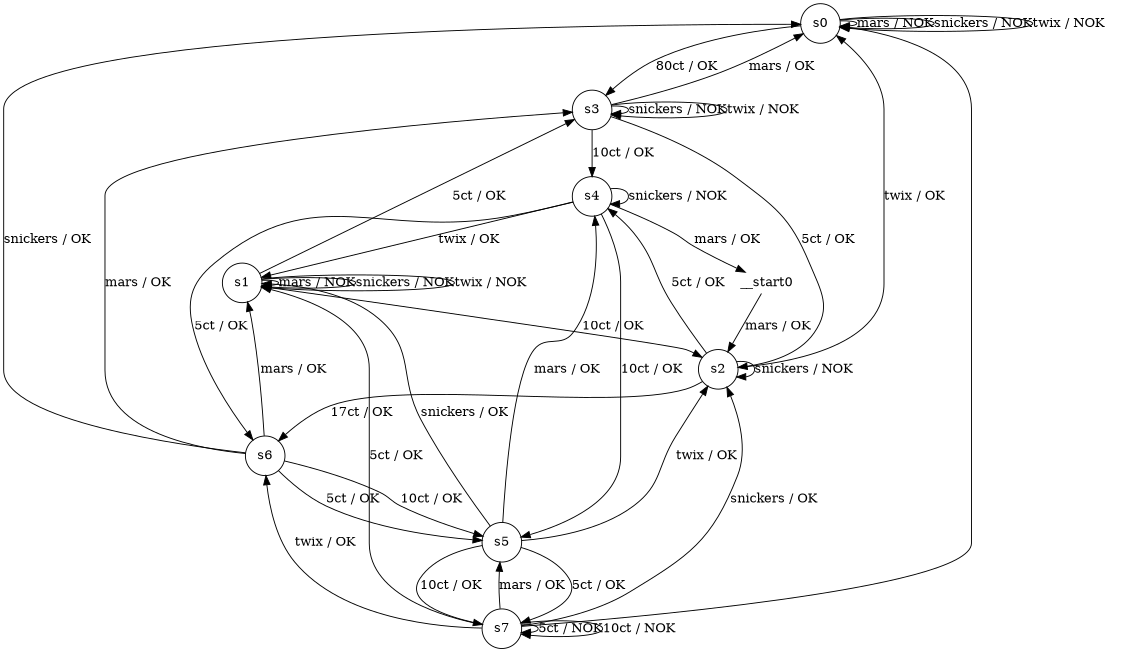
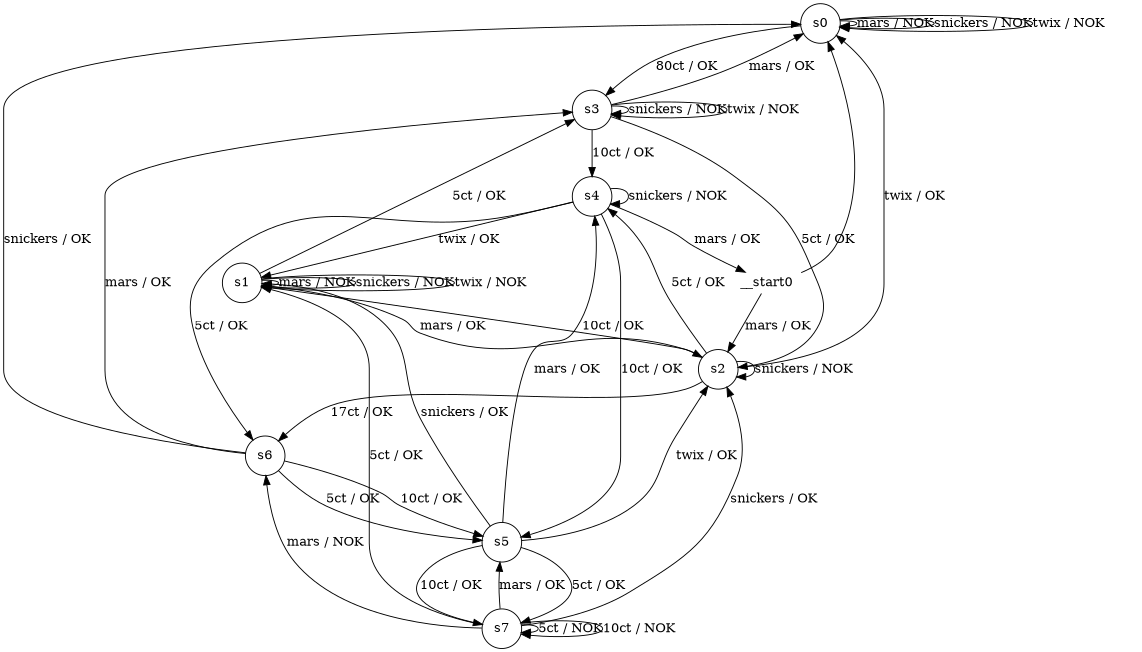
(259, 373) -> (483, 347)
(971, 478) -> (855, 170)
(326, 542) -> (326, 542)
